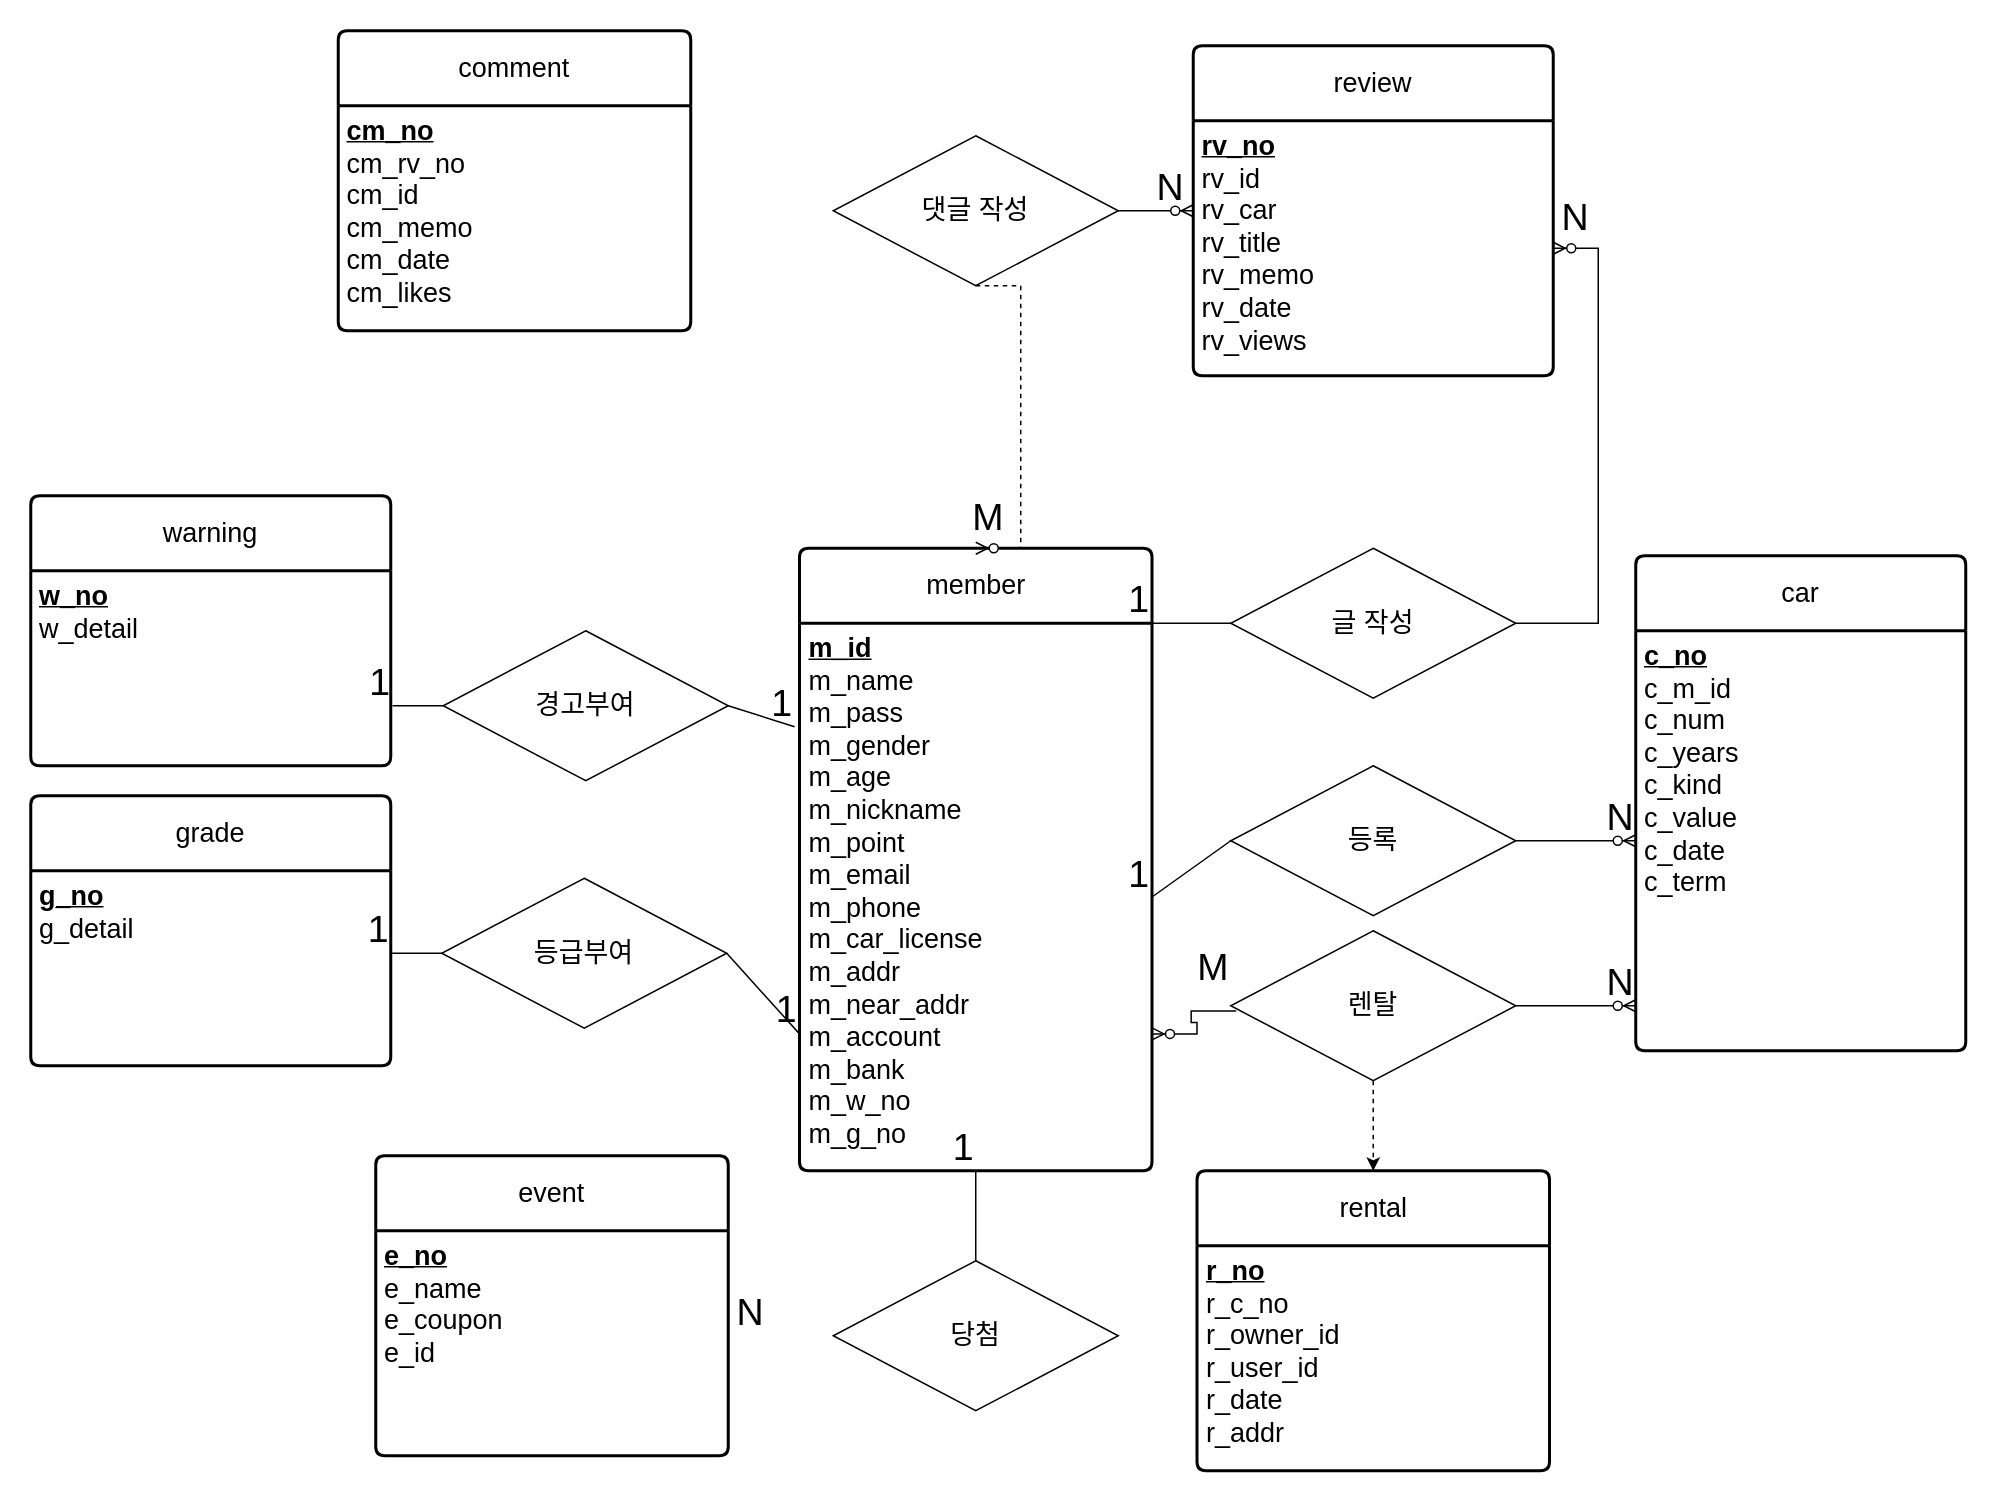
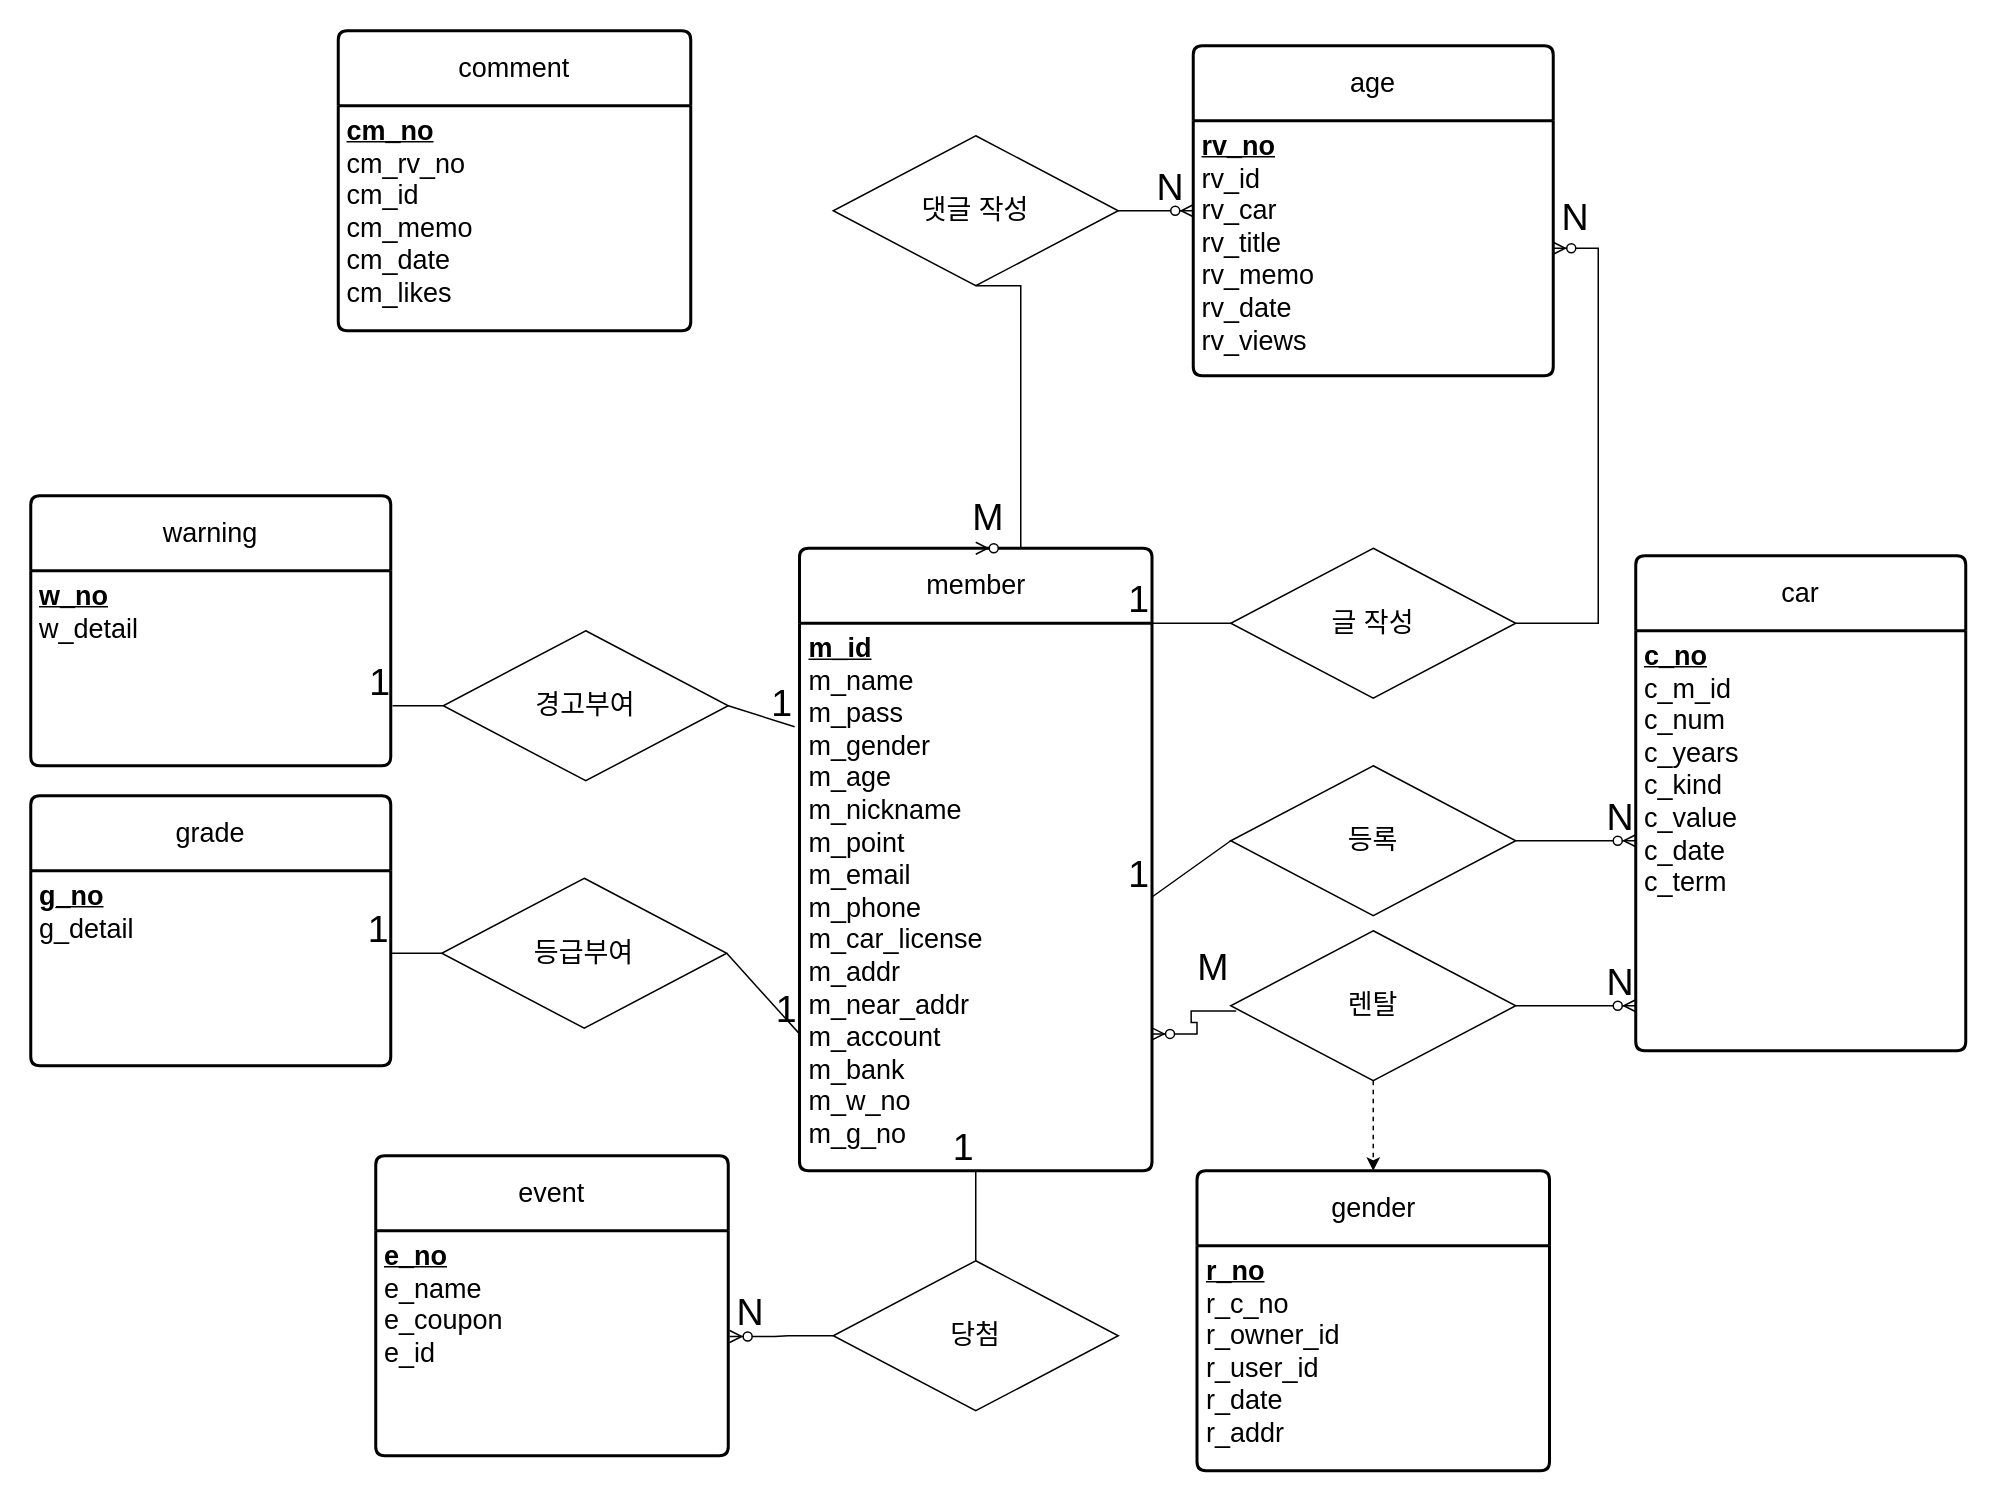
(1373, 83) -> (1373, 83)
(1021, 397) -> (1021, 397)
(1374, 1208) -> (1374, 1208)
none -> (782, 1336)
